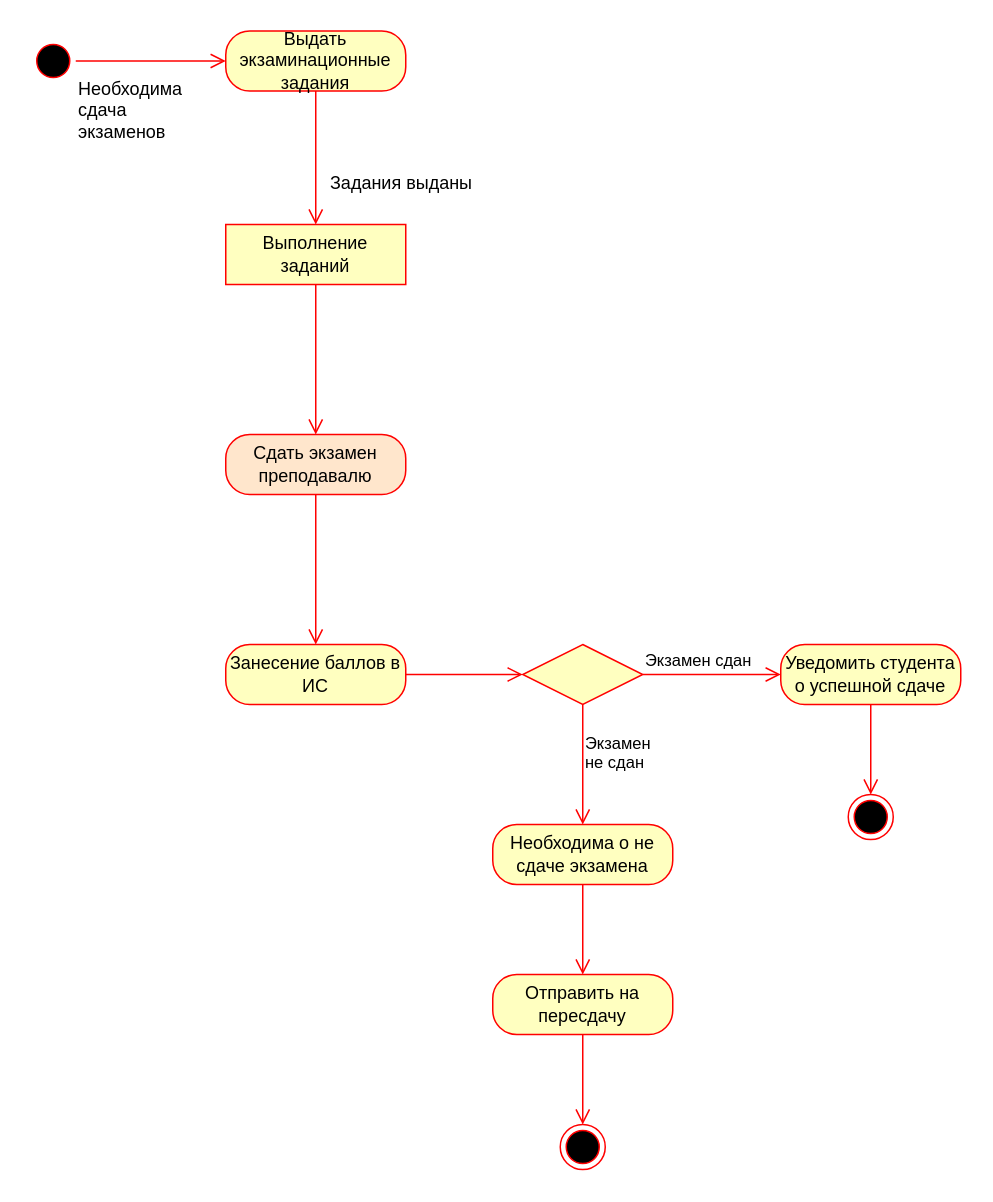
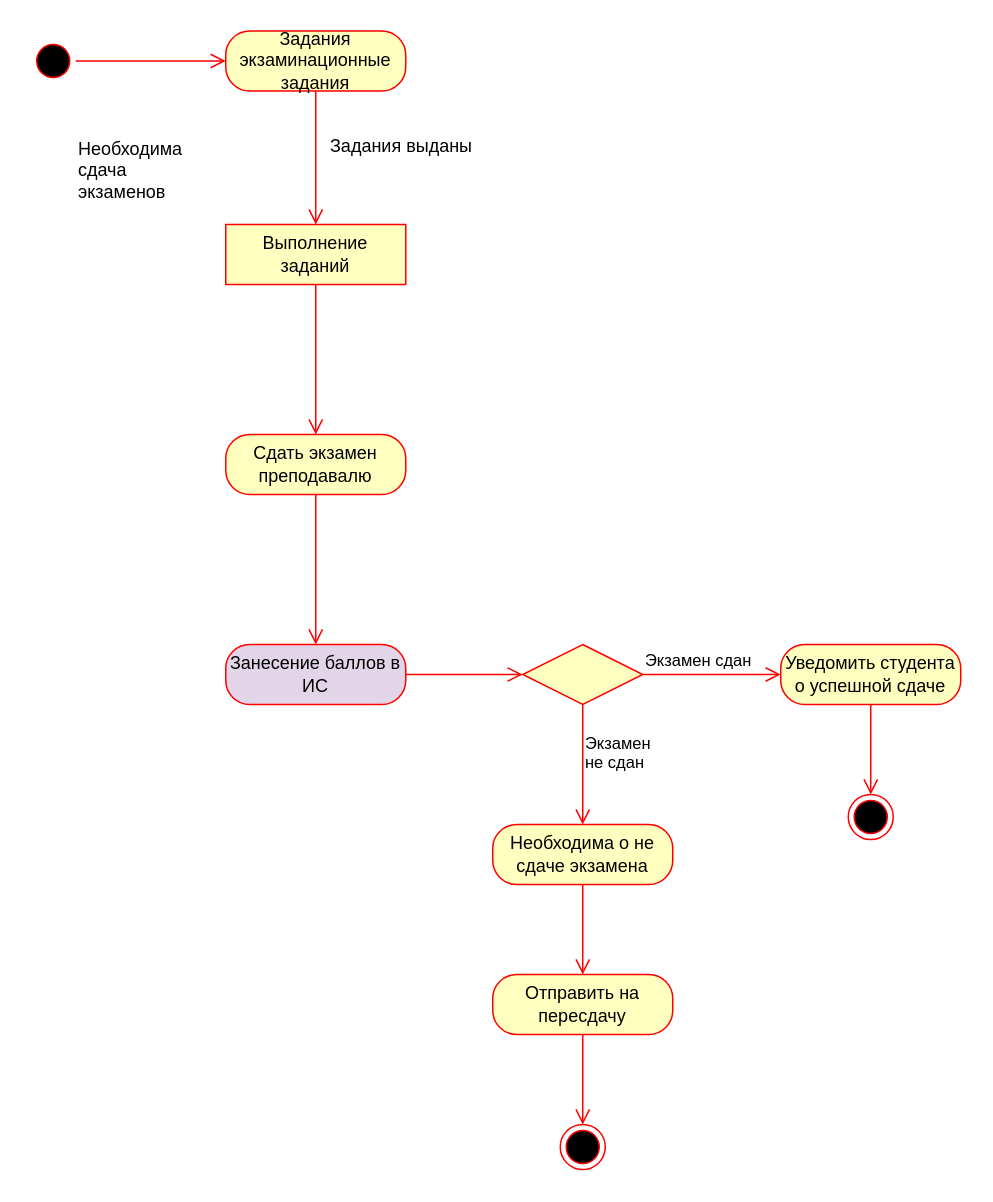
(316, 61) -> (316, 61)
(136, 104) -> (136, 164)
(410, 184) -> (410, 146)
(316, 464) -> (316, 464)
(316, 674) -> (316, 674)
